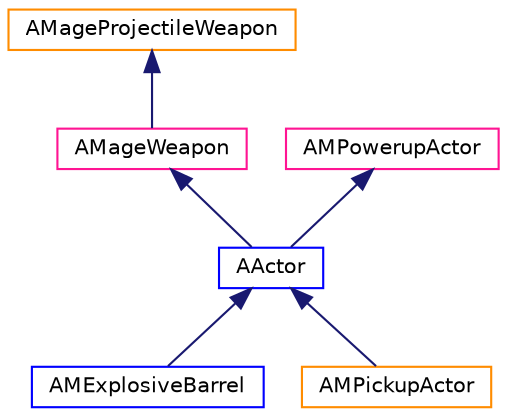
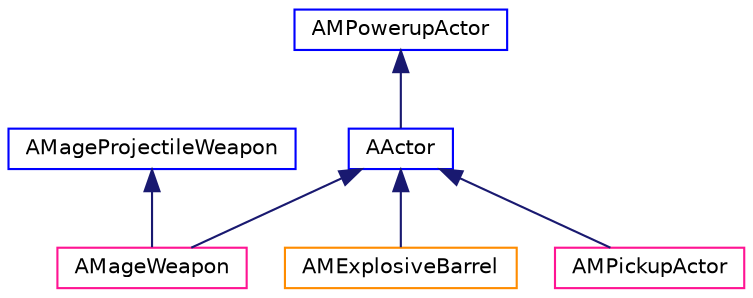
(152, 30) -> (152, 149)
(392, 149) -> (401, 30)
(219, 216) -> (267, 213)
(148, 387) -> (401, 268)
(397, 387) -> (650, 268)
